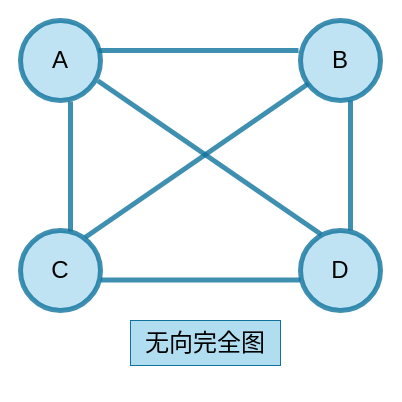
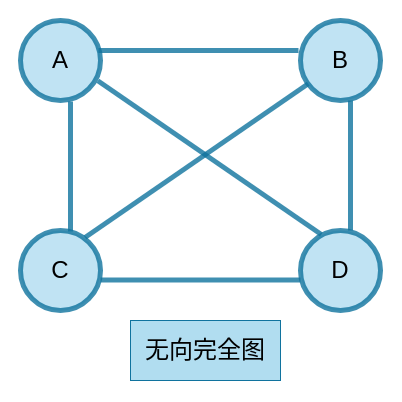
(206, 343) -> (206, 351)
